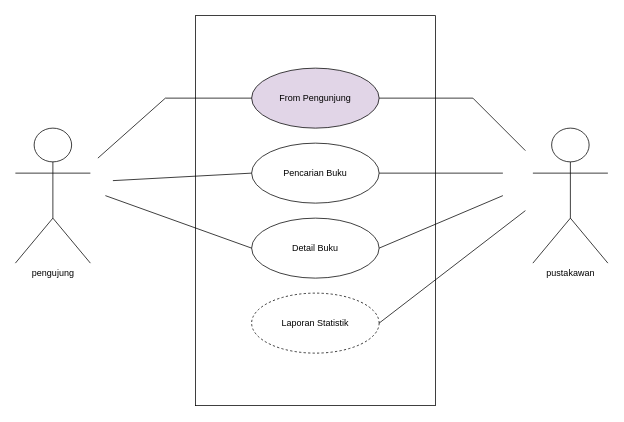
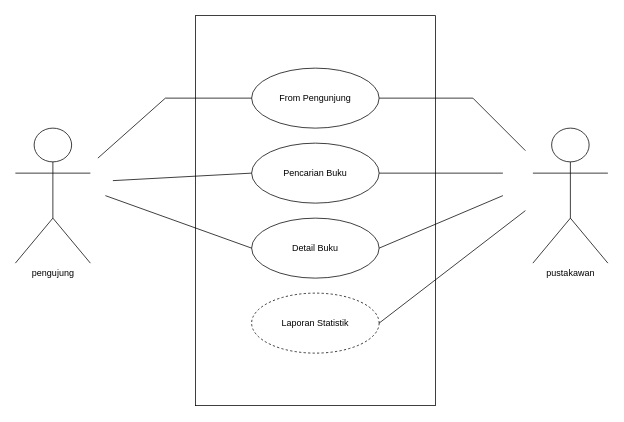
(315, 98) -> (315, 98)
